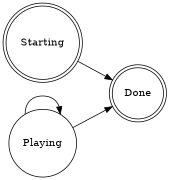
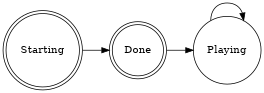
(89, 119) -> (176, 50)
